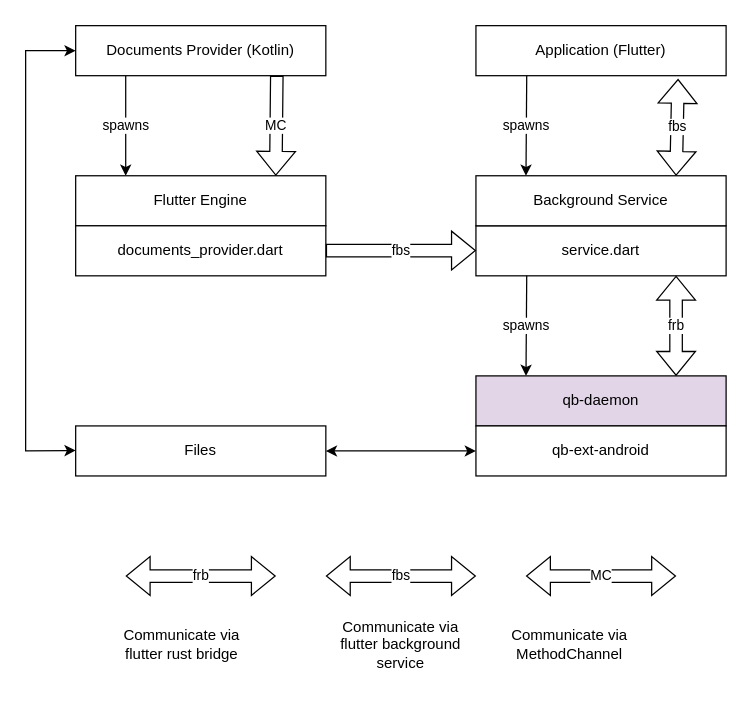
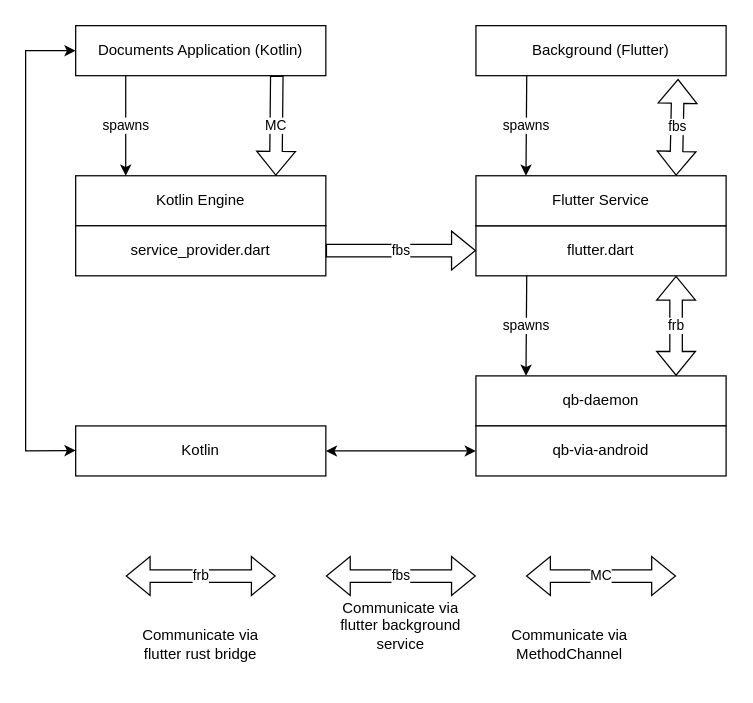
(201, 51) -> (201, 51)
(601, 51) -> (601, 51)
(201, 201) -> (201, 201)
(601, 201) -> (601, 201)
(201, 251) -> (201, 251)
(601, 251) -> (601, 251)
(601, 401) -> (601, 401)
(201, 451) -> (201, 451)
(601, 451) -> (601, 451)
(182, 644) -> (201, 644)
(401, 644) -> (401, 626)
